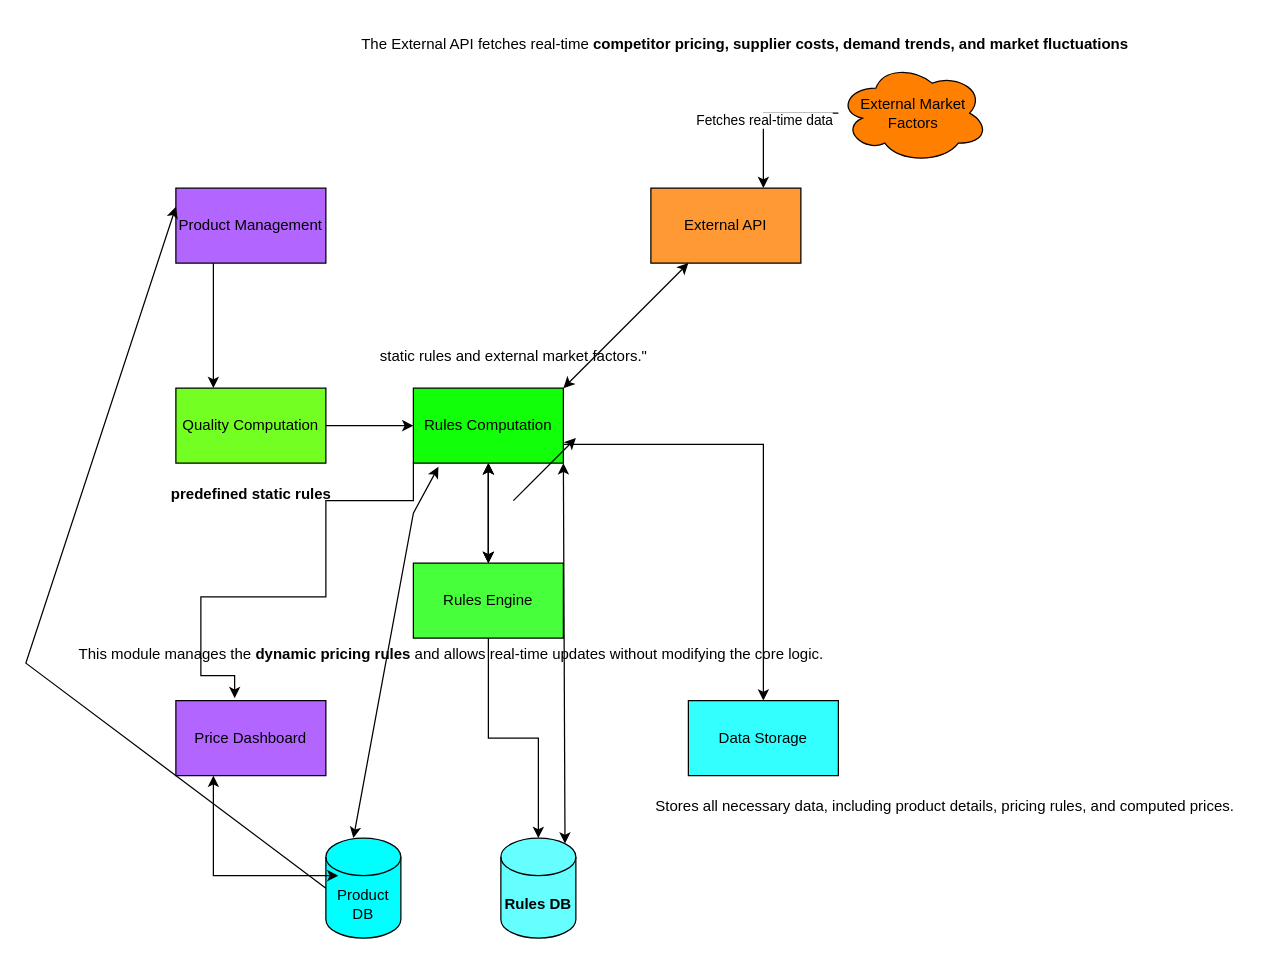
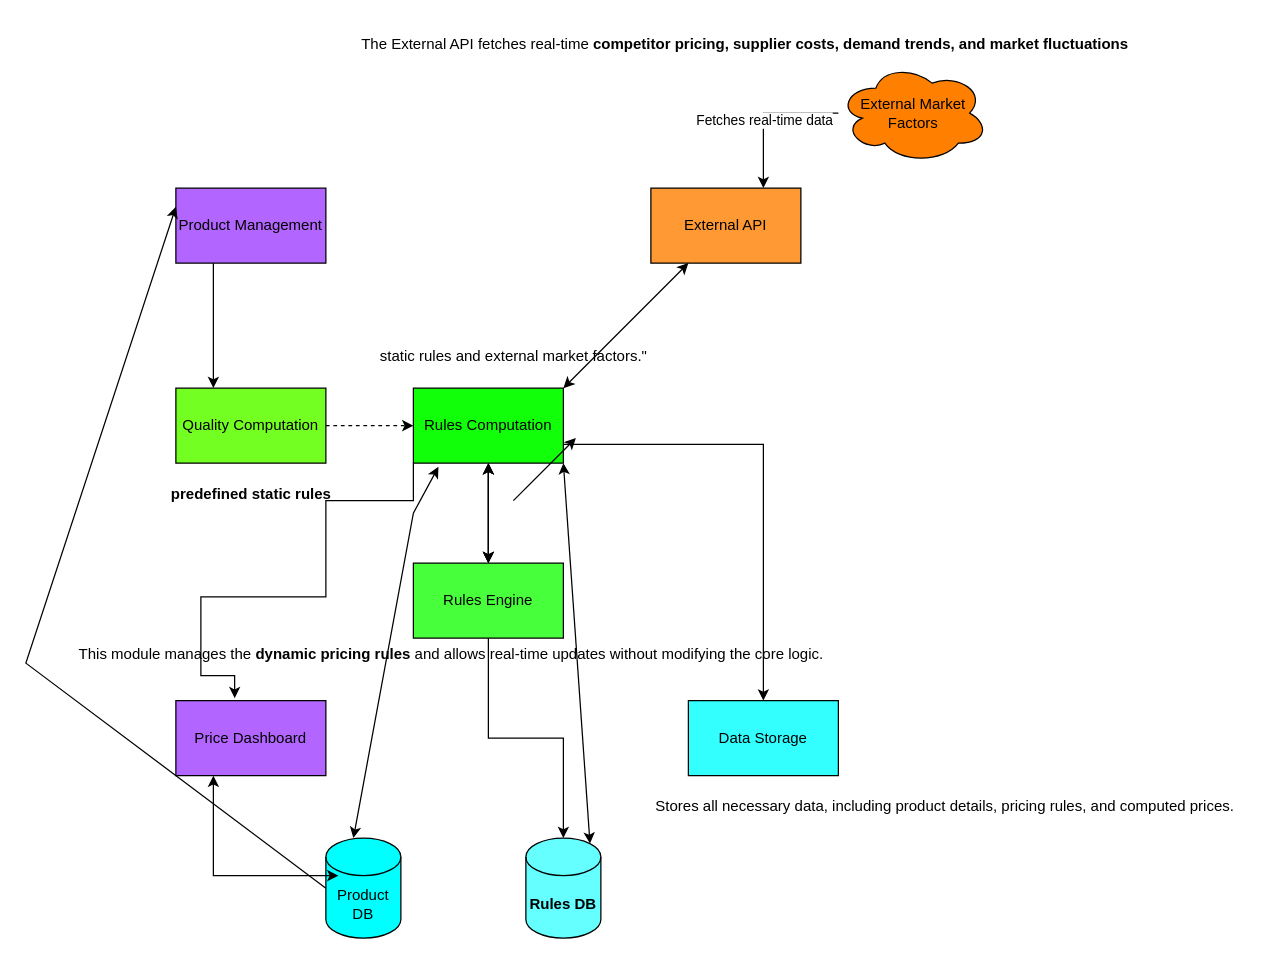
(365, 426) -> (365, 426)
(538, 888) -> (563, 888)
